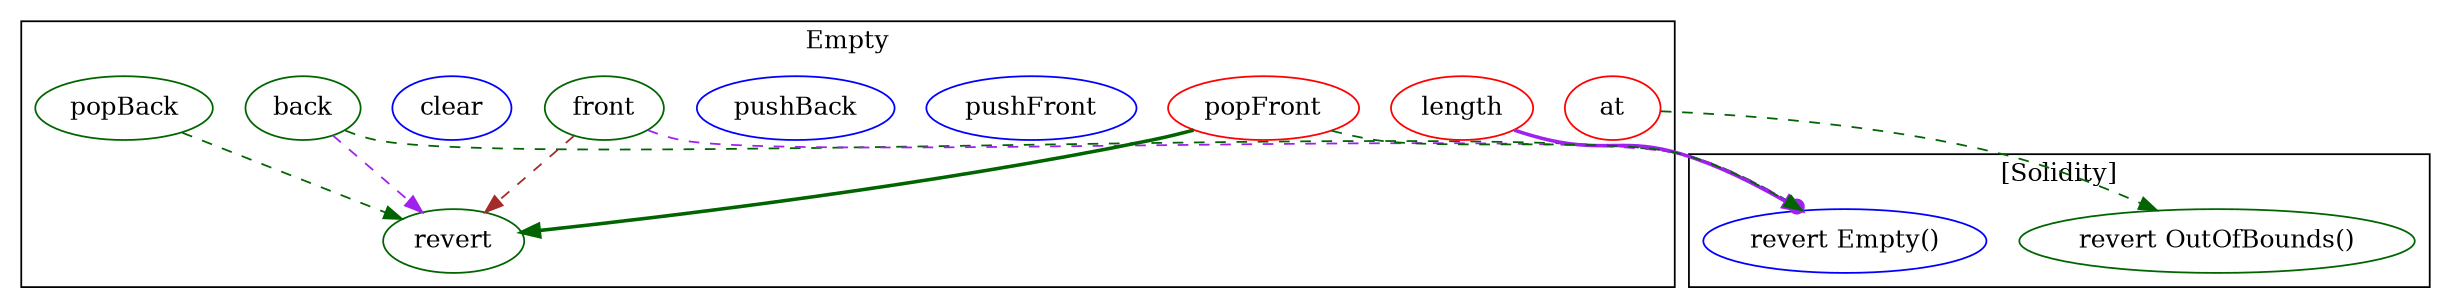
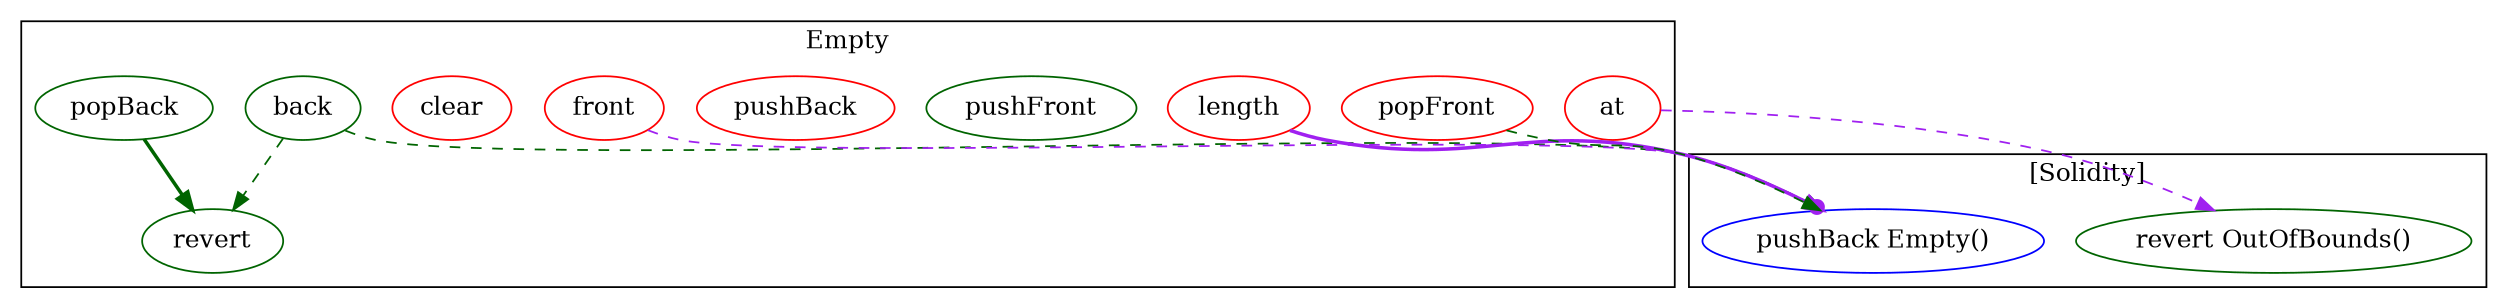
(452, 108) -> (452, 108)
(604, 108) -> (604, 108)
(796, 108) -> (796, 108)
(1031, 108) -> (1031, 108)
(1905, 135) -> (1934, 131)
(371, 168) -> (263, 167)
(536, 168) -> none
(284, 173) -> (163, 167)
(868, 189) -> none
(1845, 241) -> (1873, 241)
